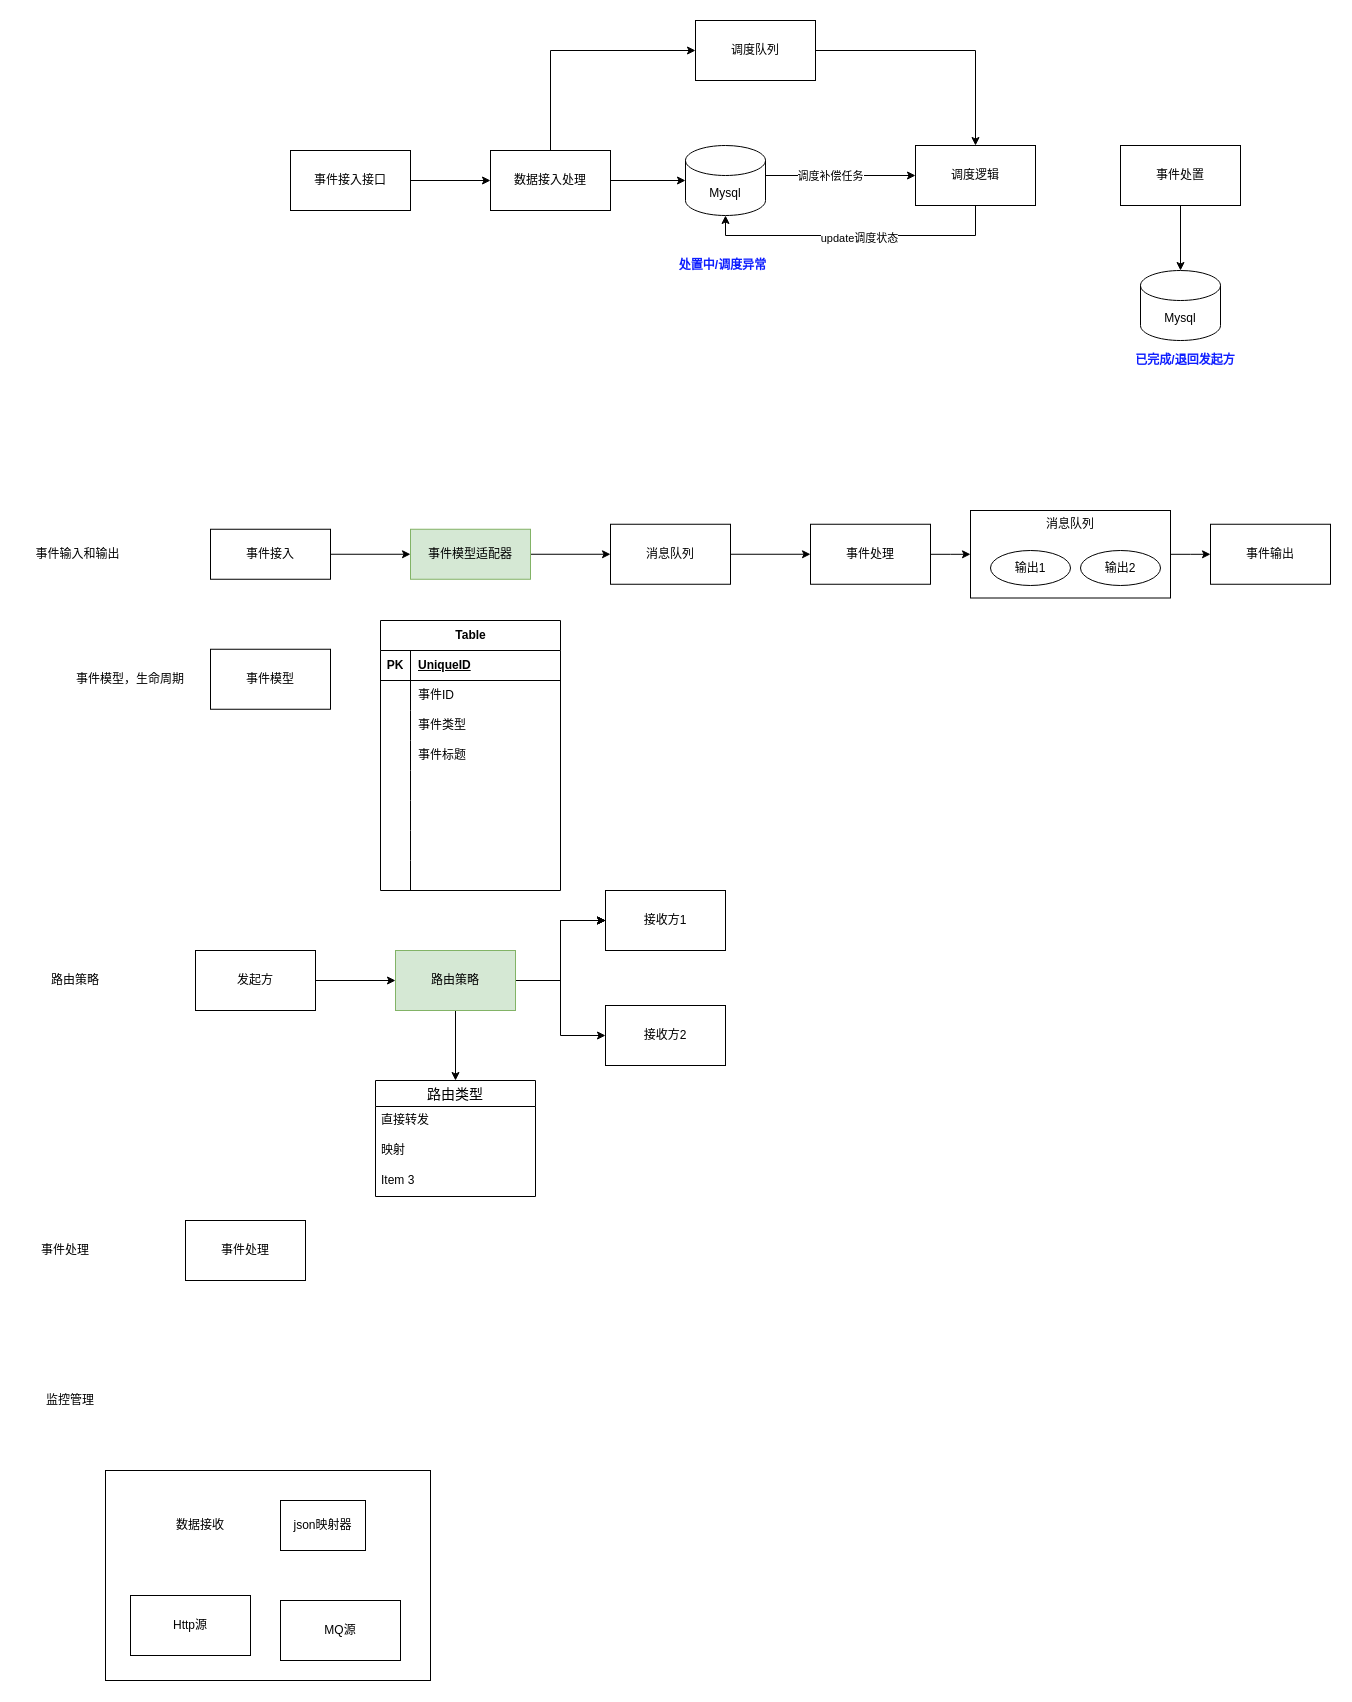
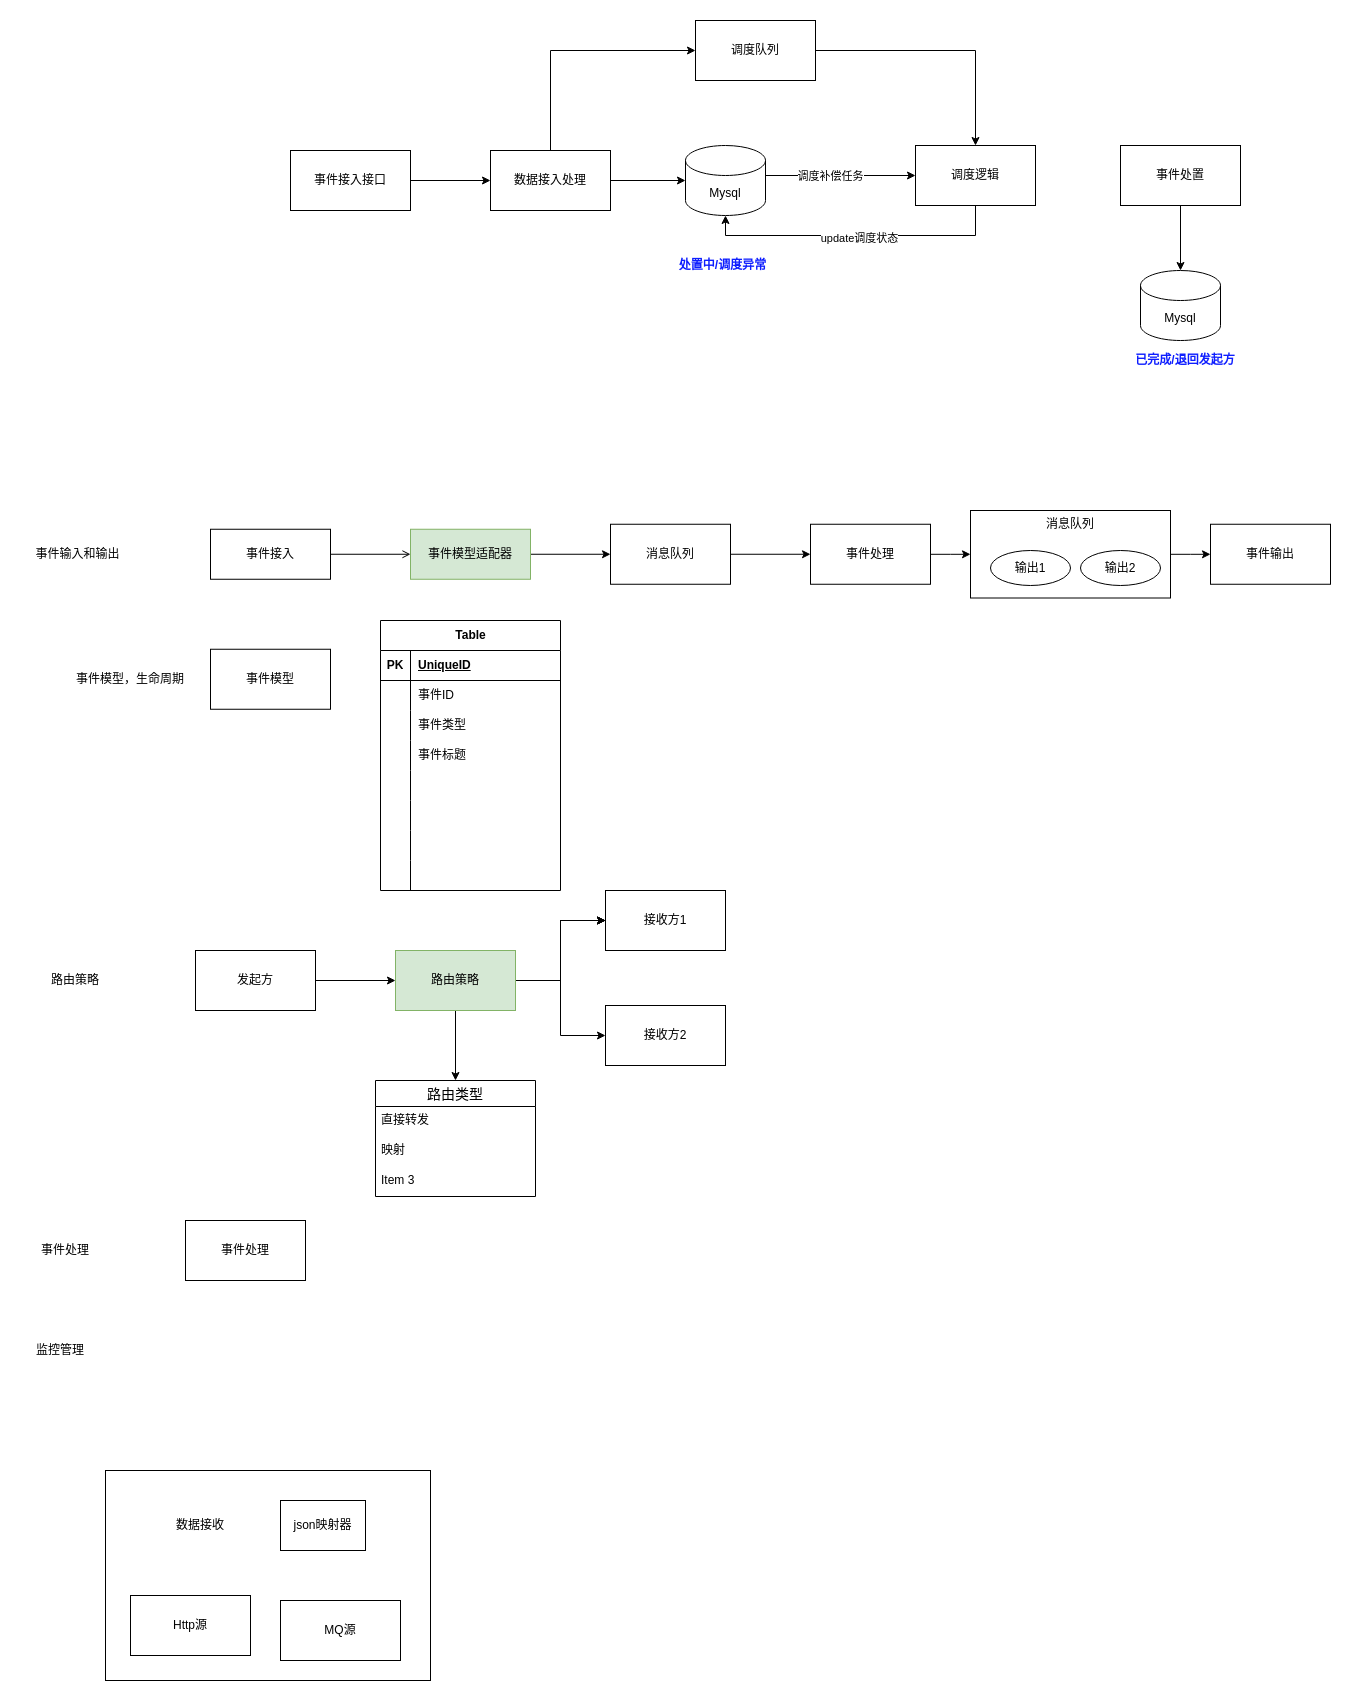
(402, 554) -> (404, 554)
(71, 1401) -> (61, 1351)
